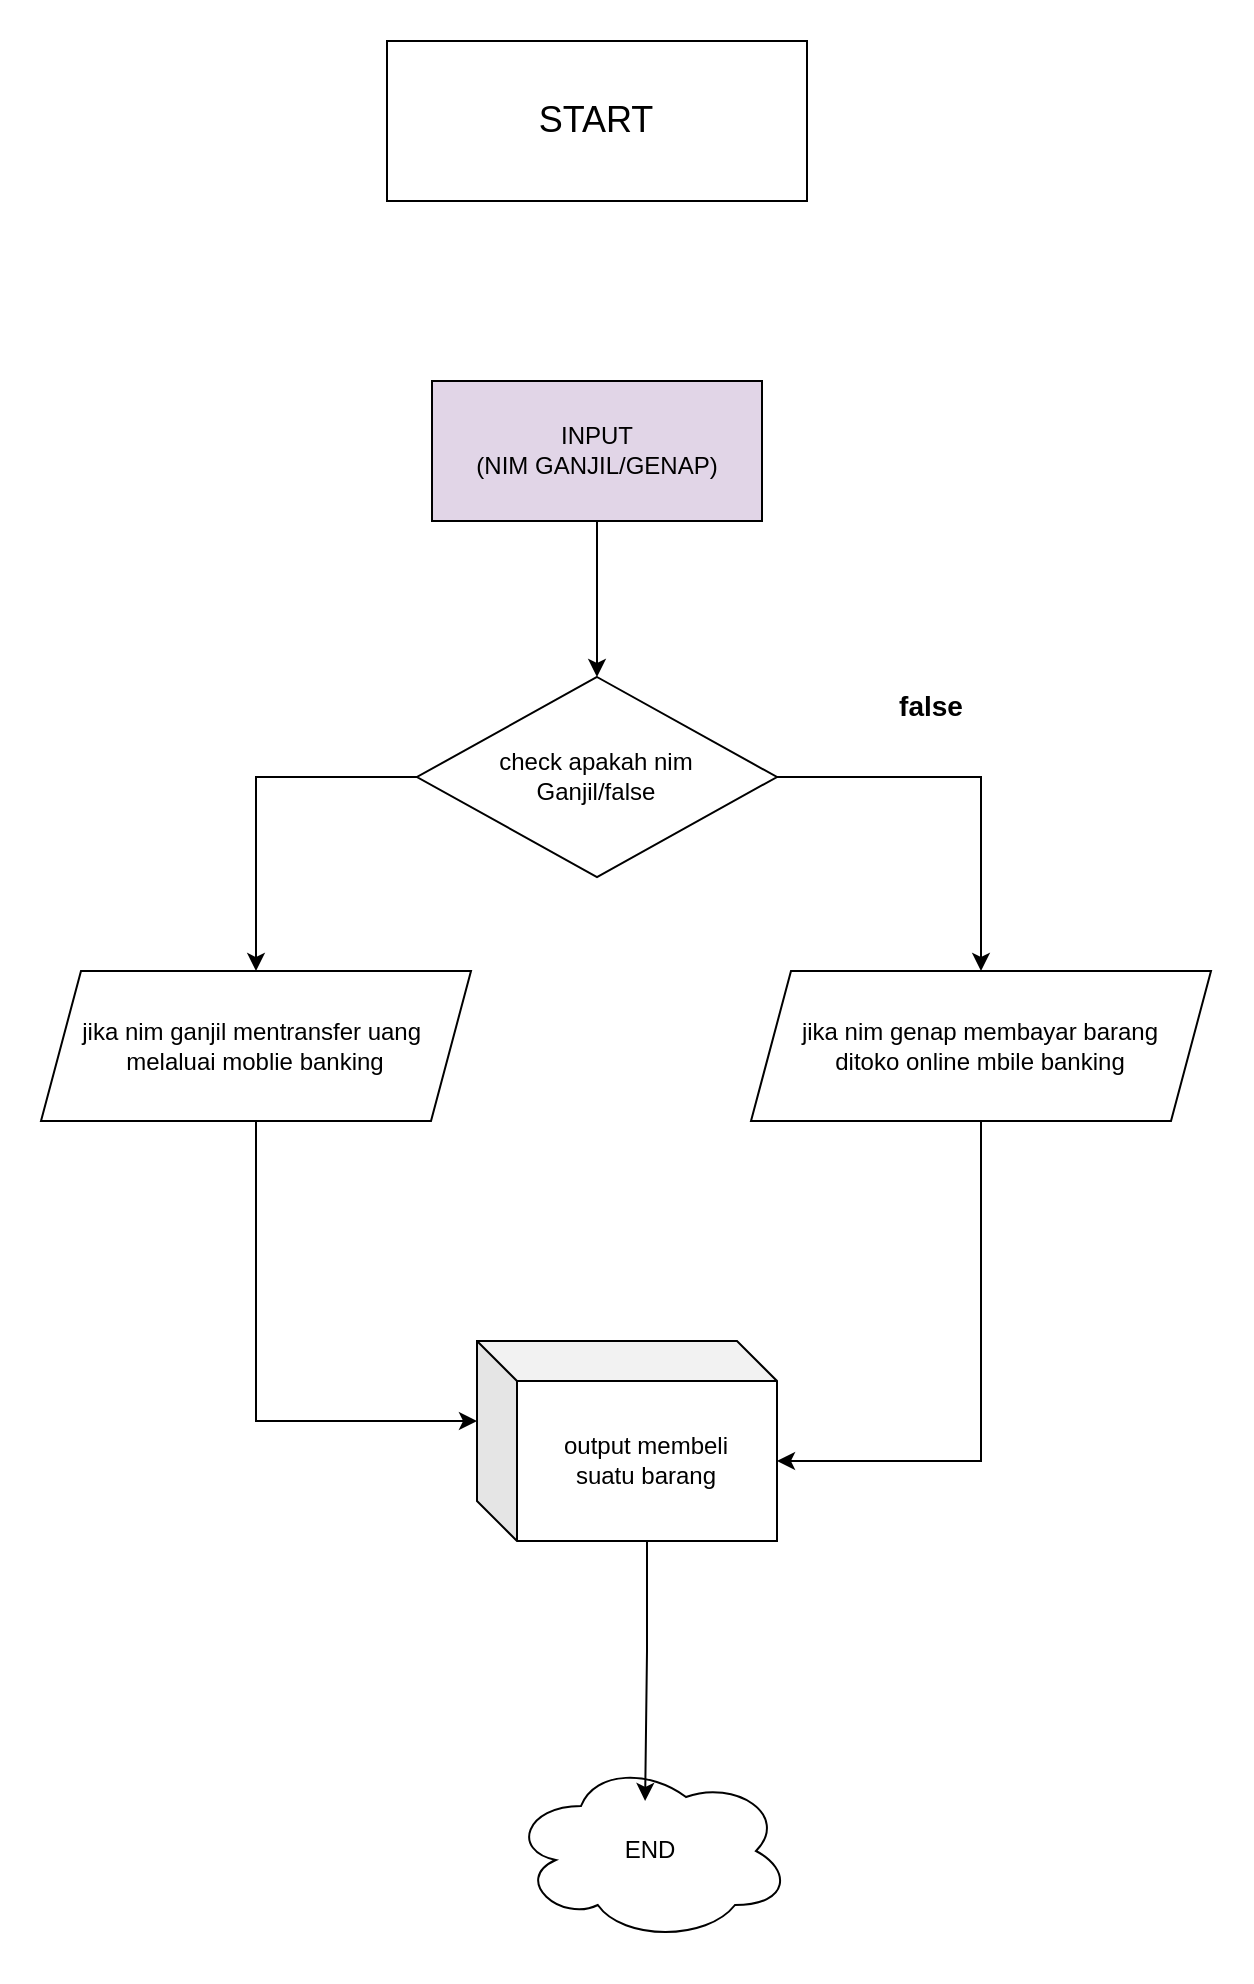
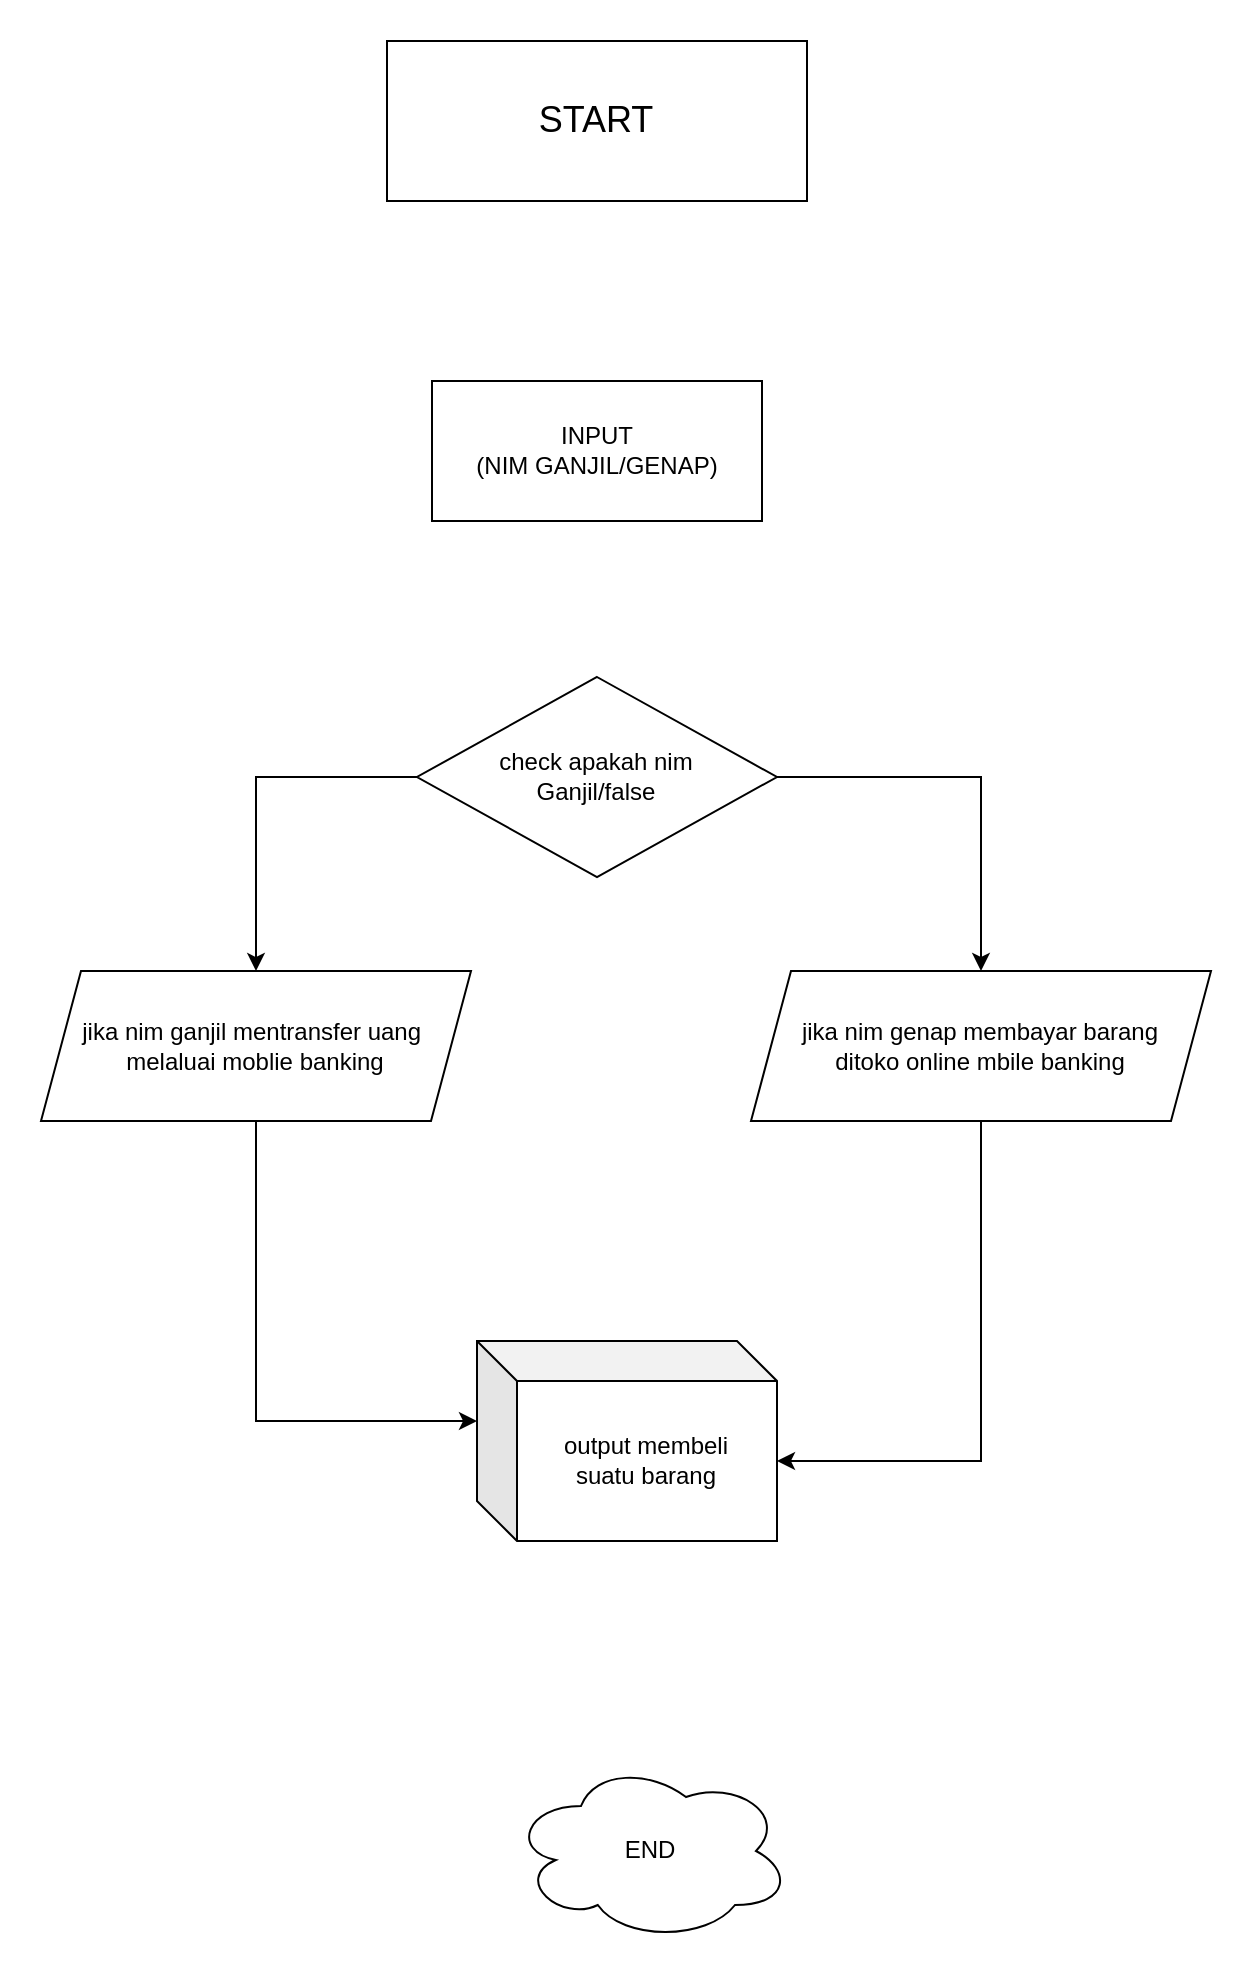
(597, 451) -> (597, 451)
(597, 592) -> none
(931, 707) -> none
(647, 1664) -> none
